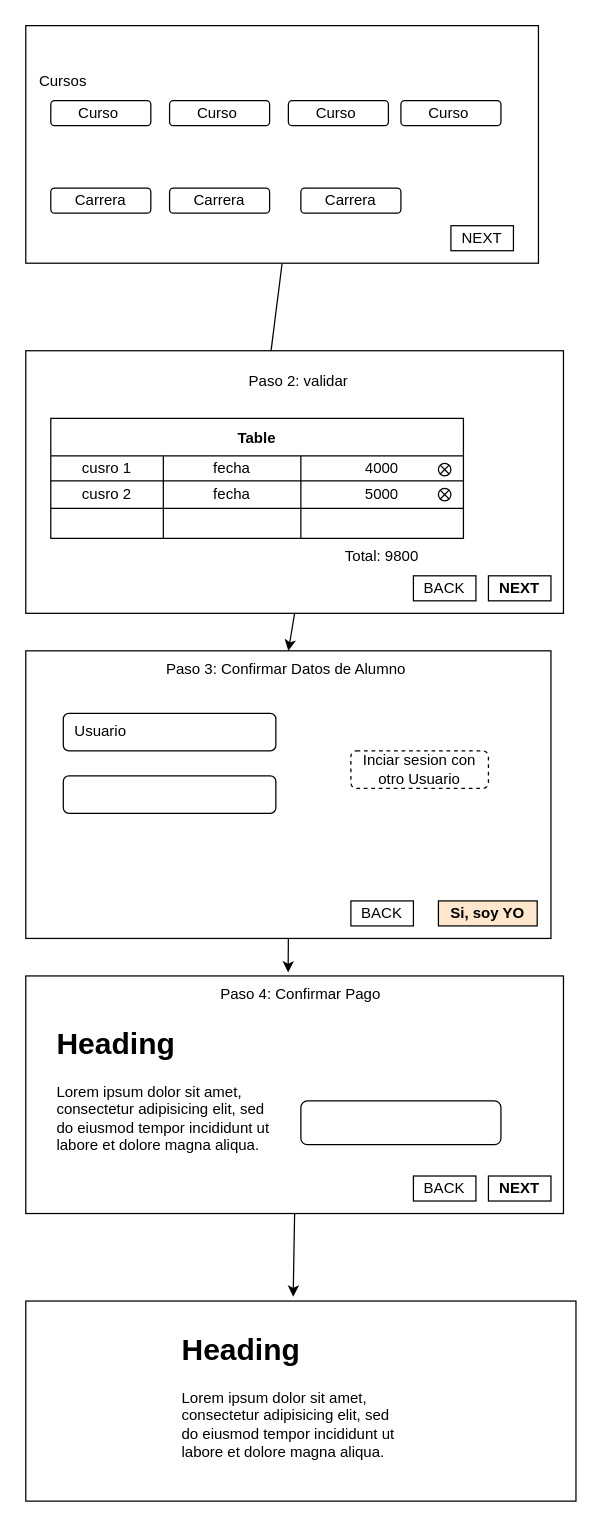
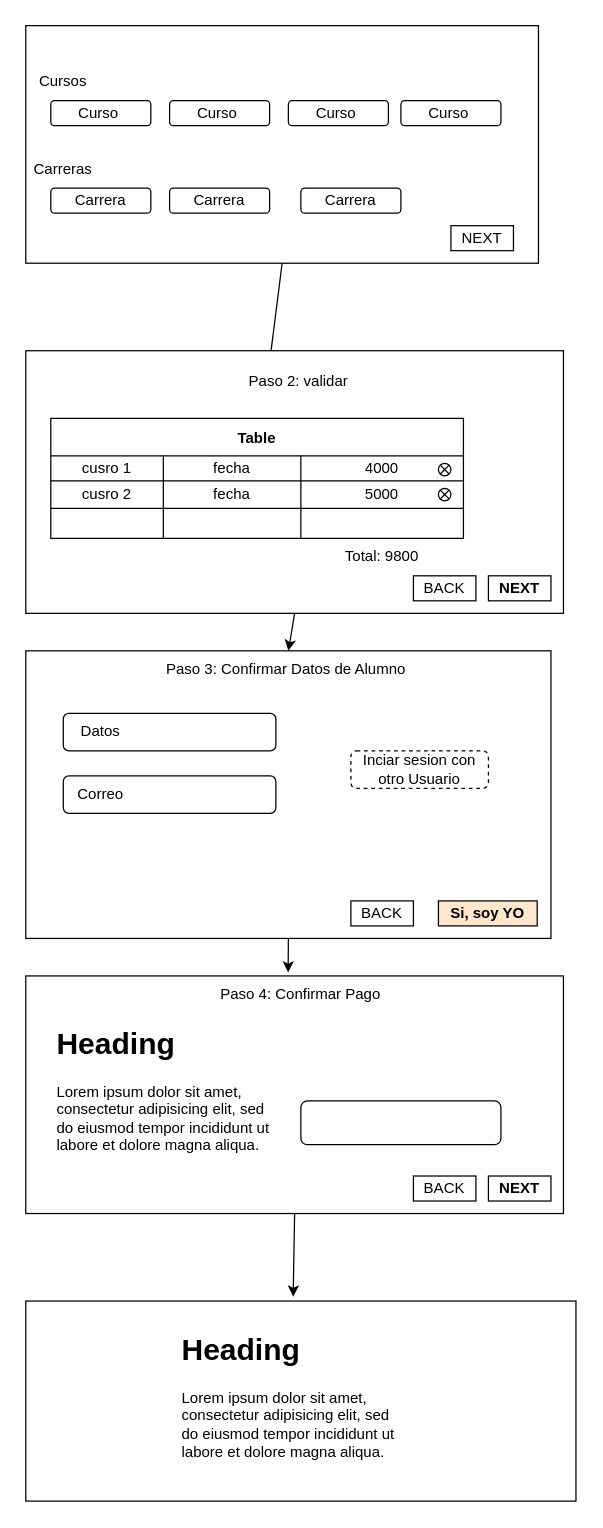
none -> (63, 169)
(101, 732) -> (101, 732)
none -> (101, 794)
